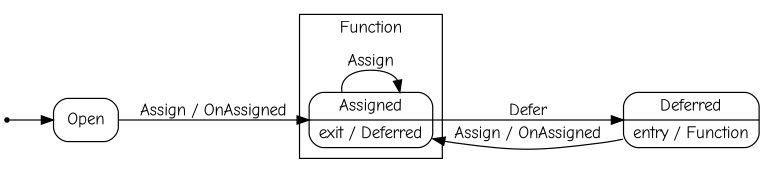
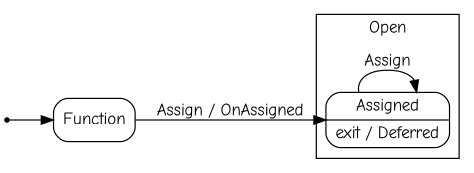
(371, 28) -> (388, 28)
(86, 120) -> (94, 120)
(691, 120) -> none
